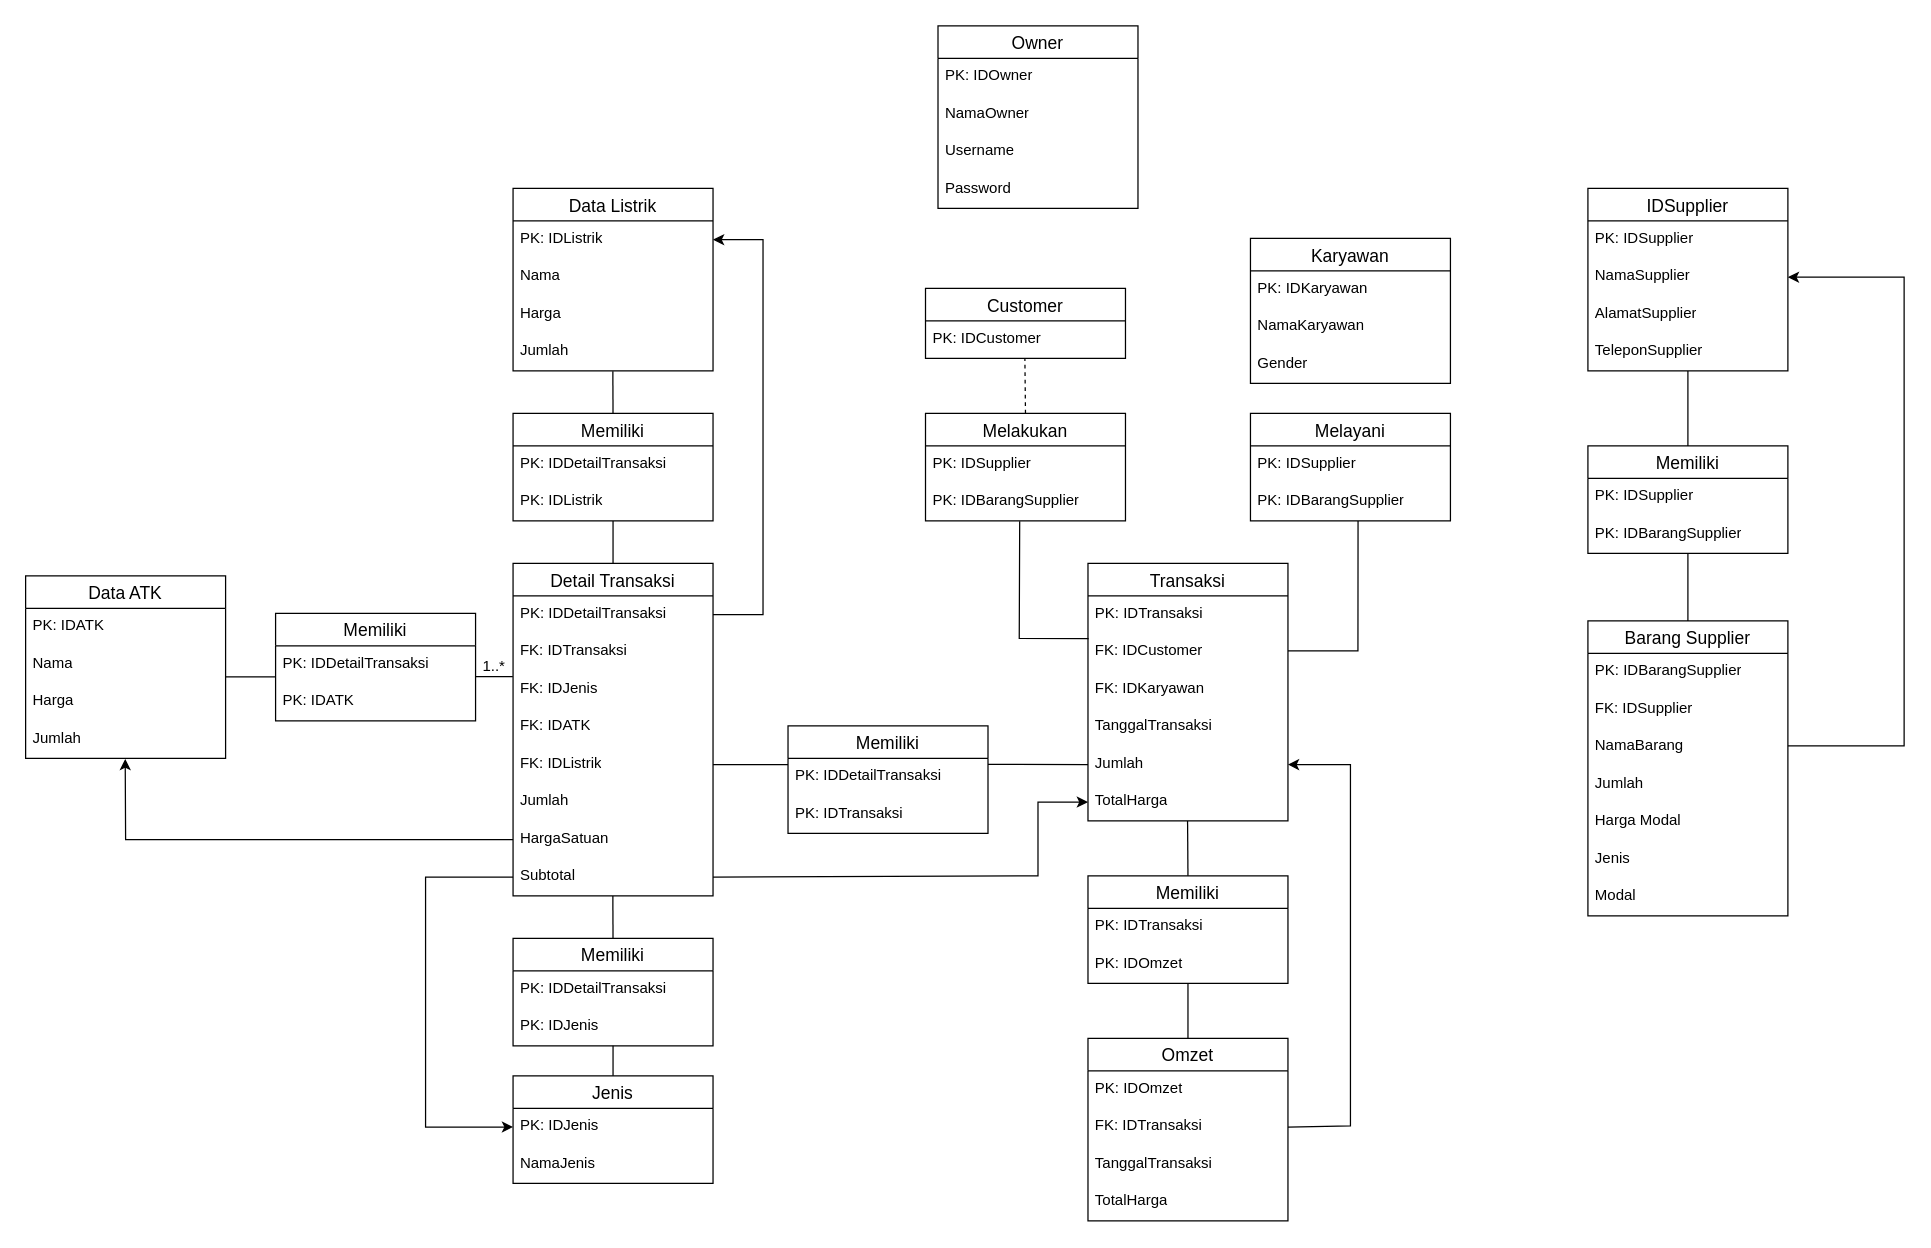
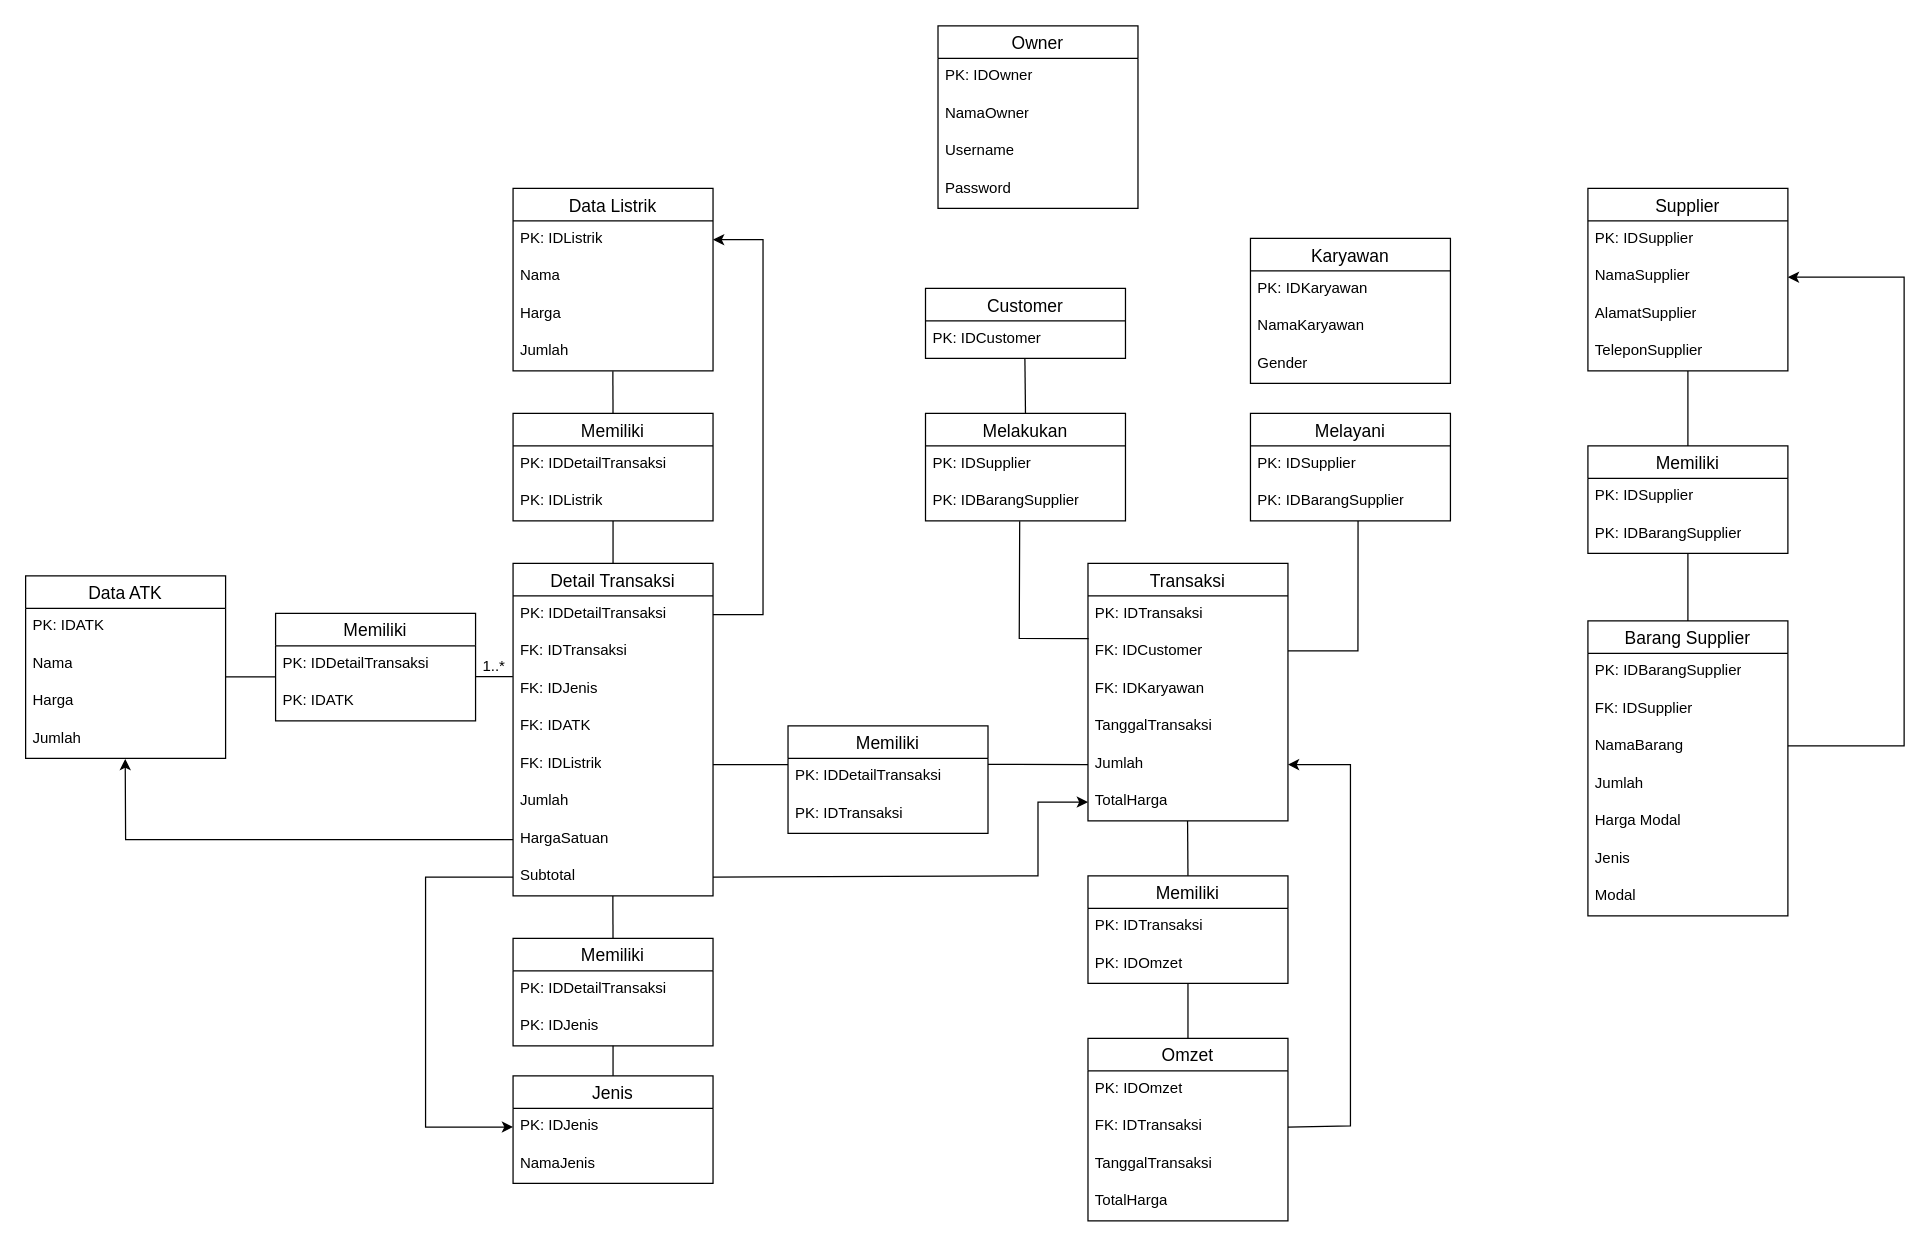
(1688, 205) -> (1688, 205)
(1025, 387) -> (1025, 387)
